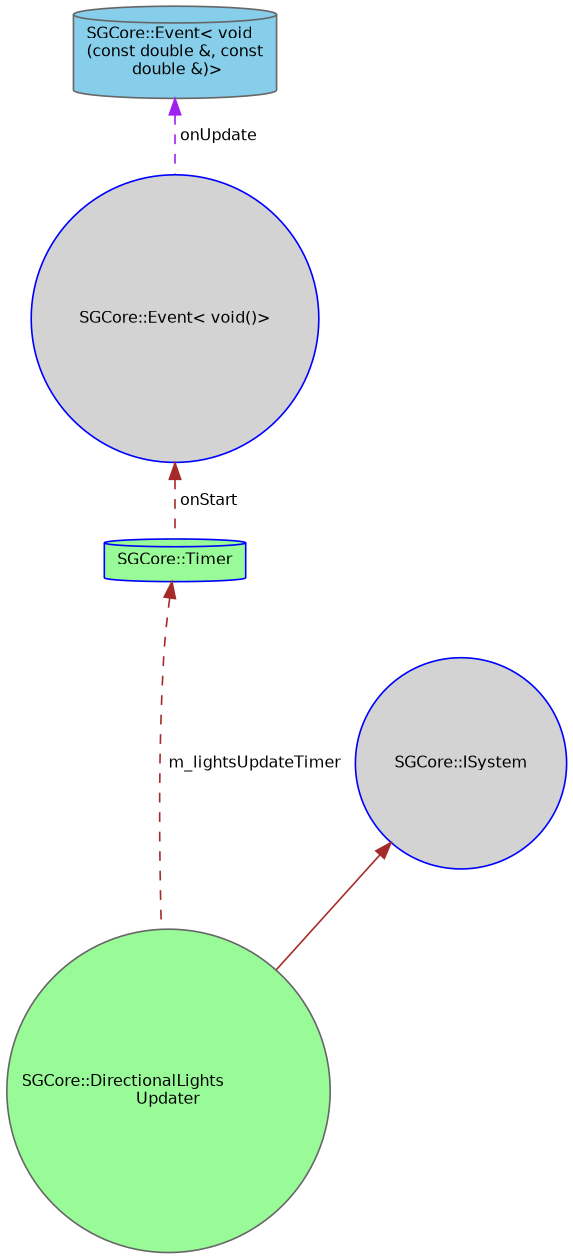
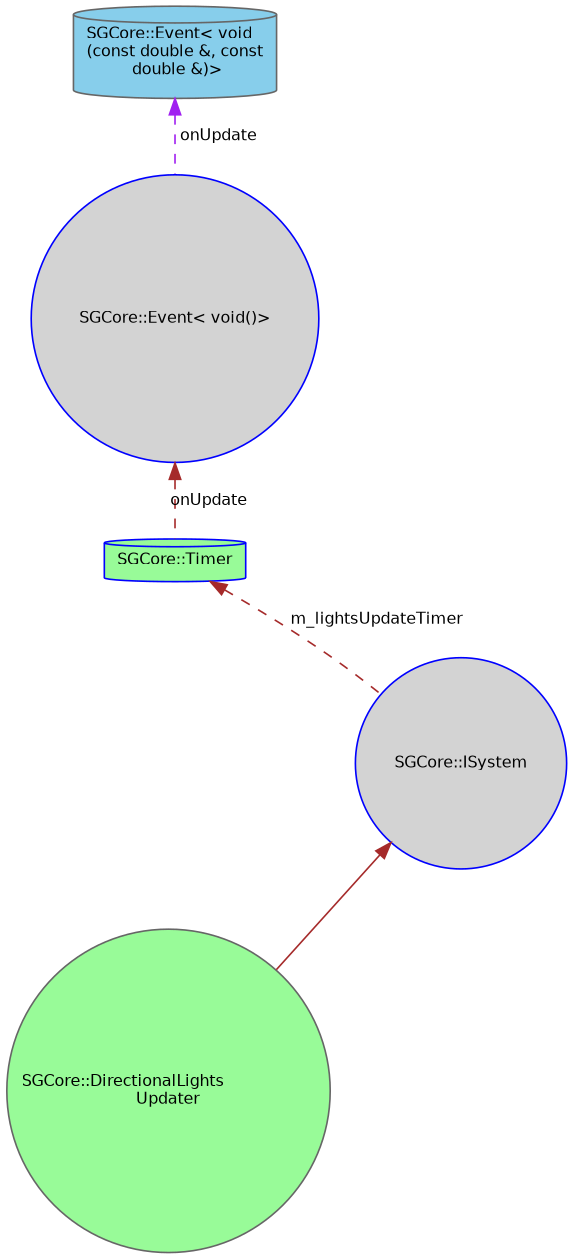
(207, 501) -> (207, 501)
(160, 763) -> (305, 639)
